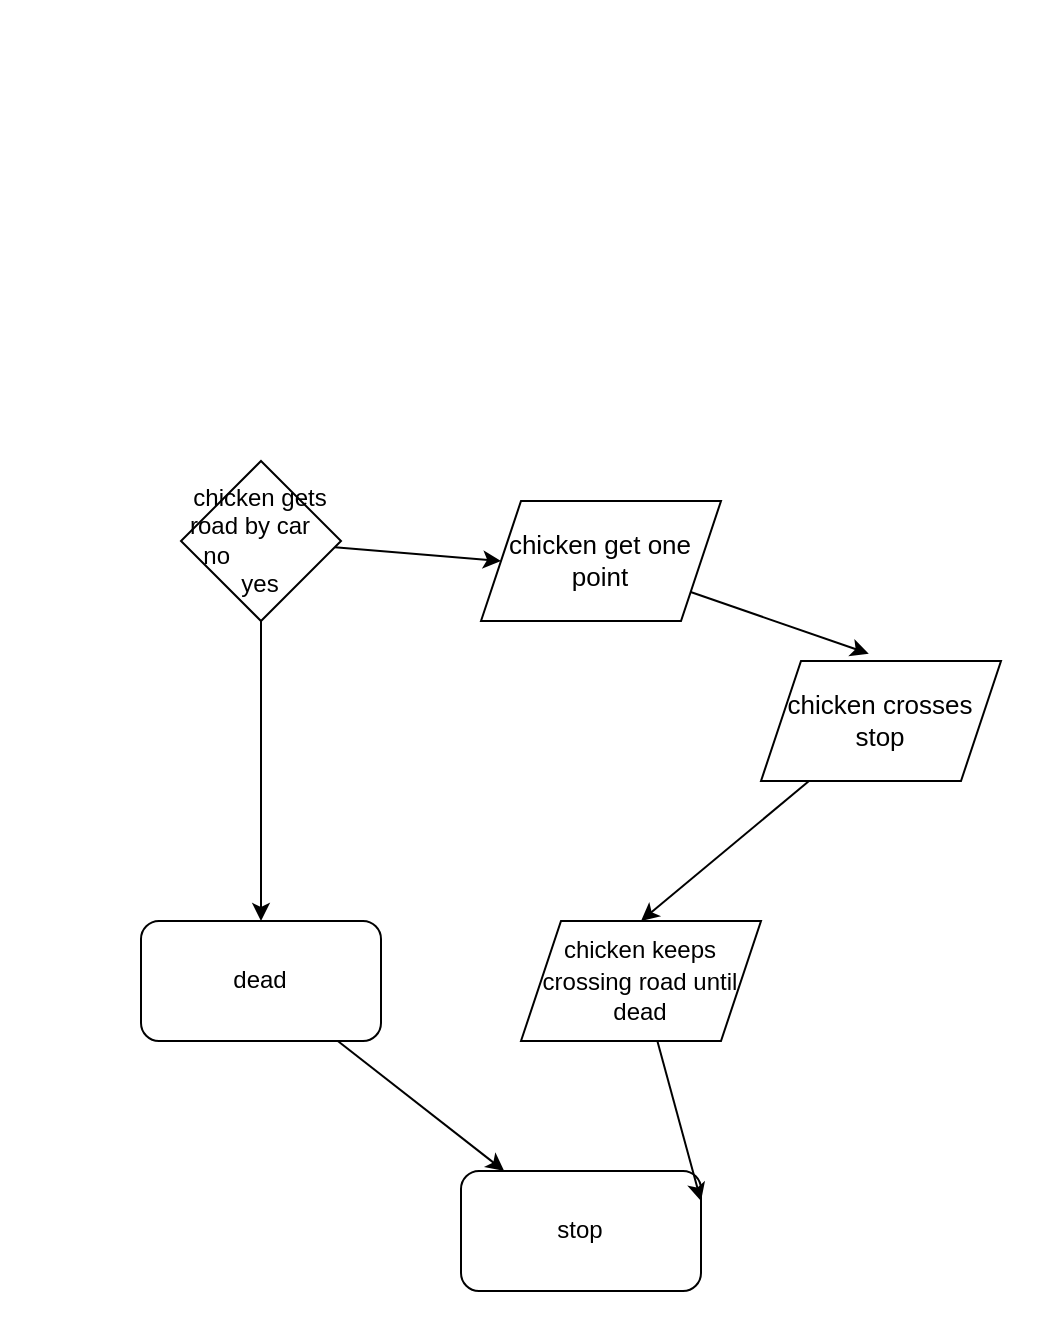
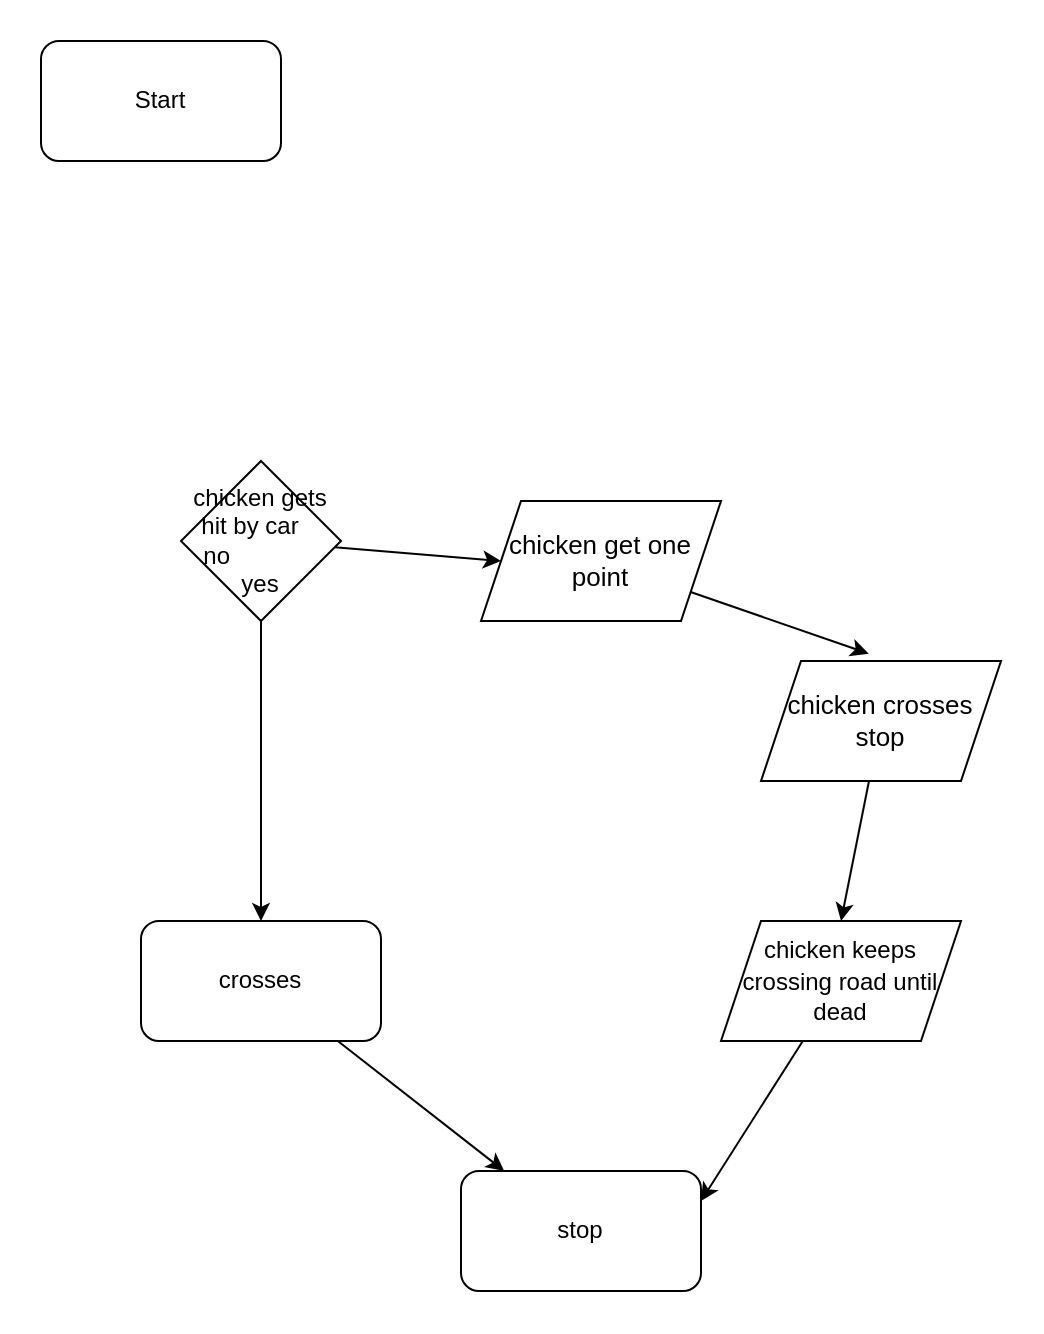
none -> (161, 101)
(261, 541) -> (261, 541)
(261, 981) -> (261, 981)
(641, 981) -> (841, 981)
